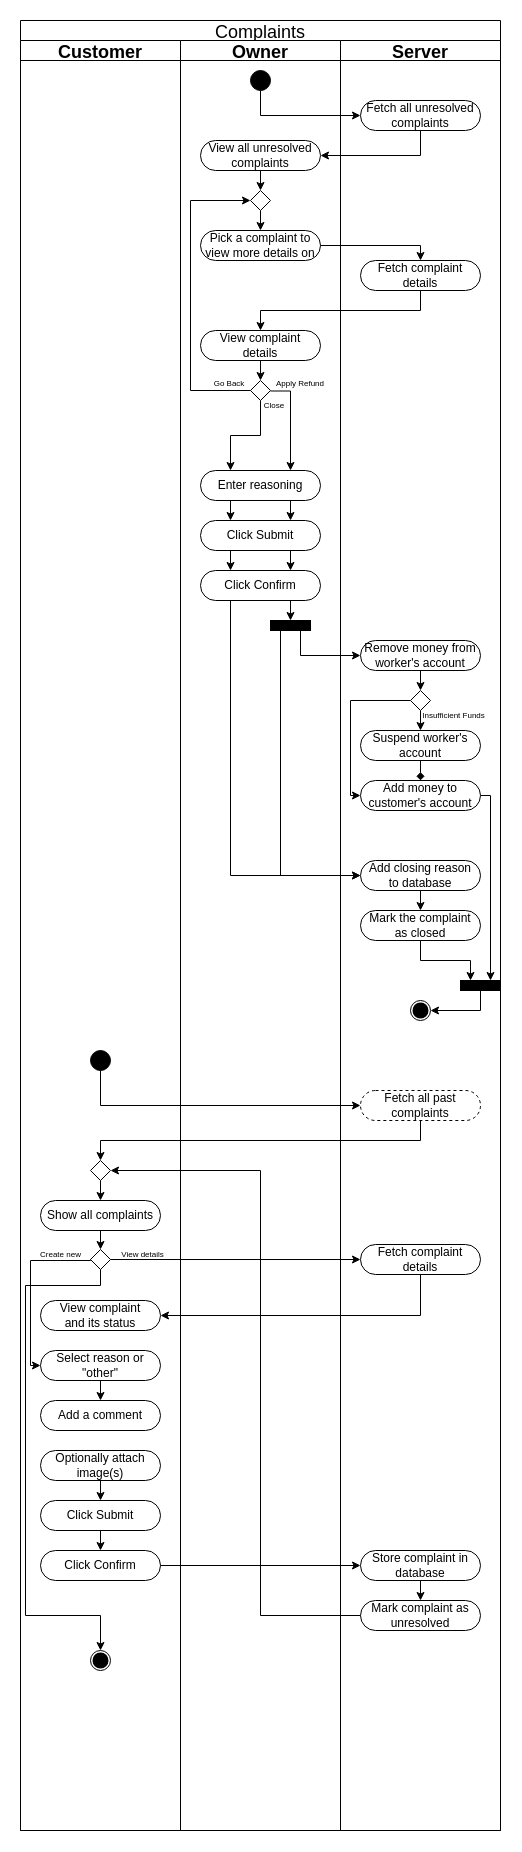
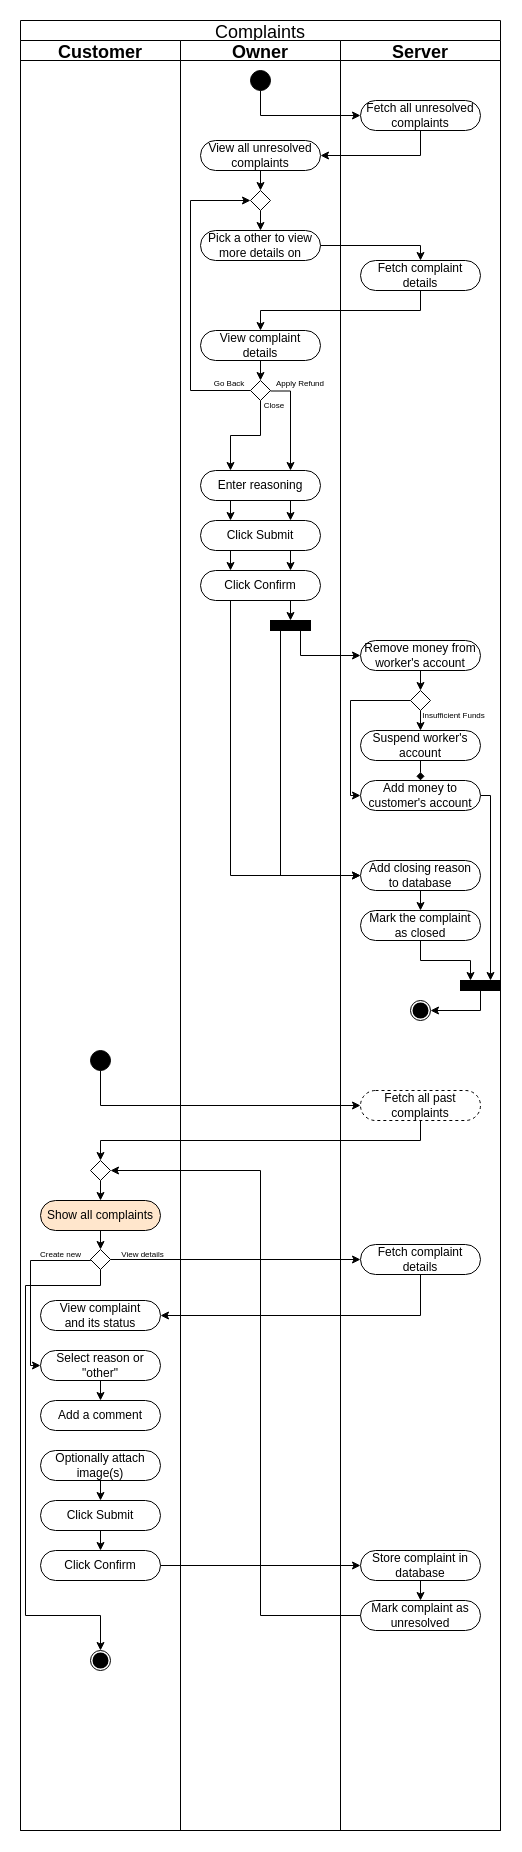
(261, 246) -> (261, 246)
(101, 1216) -> (101, 1216)
